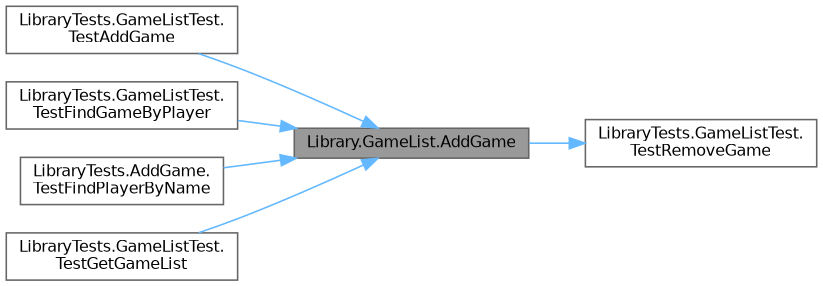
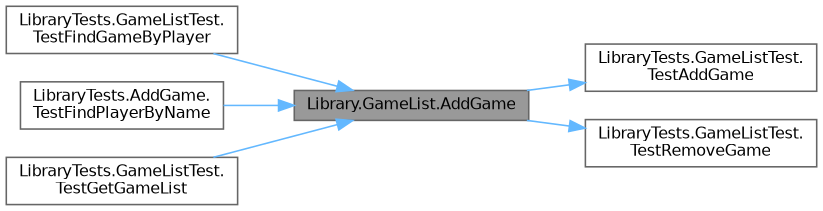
(282, 86) -> (548, 88)
